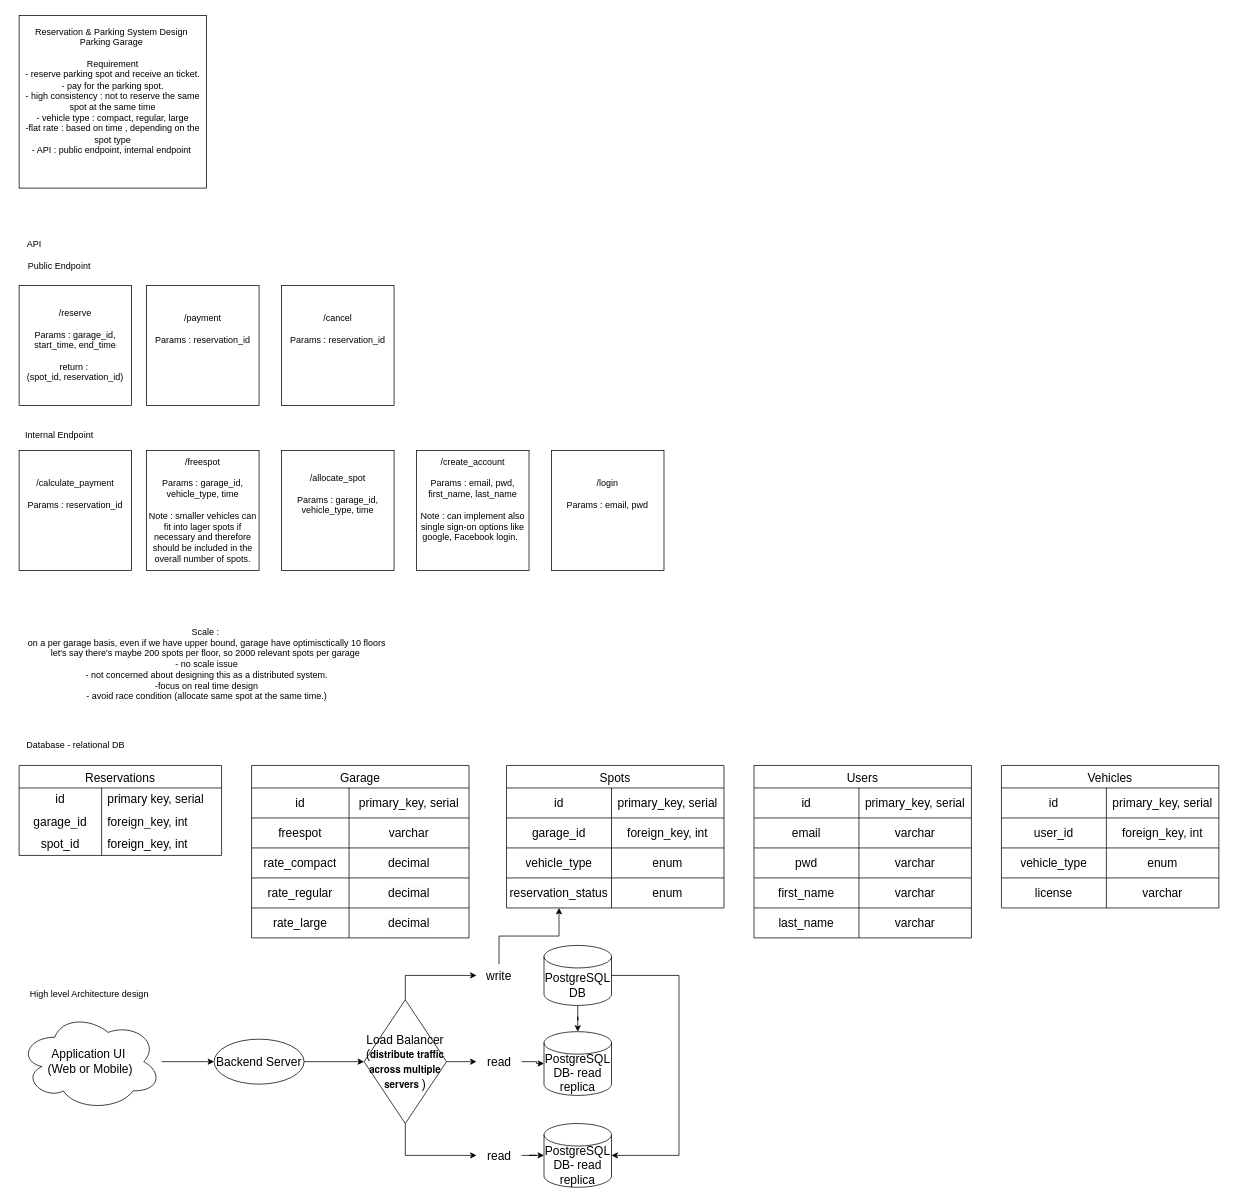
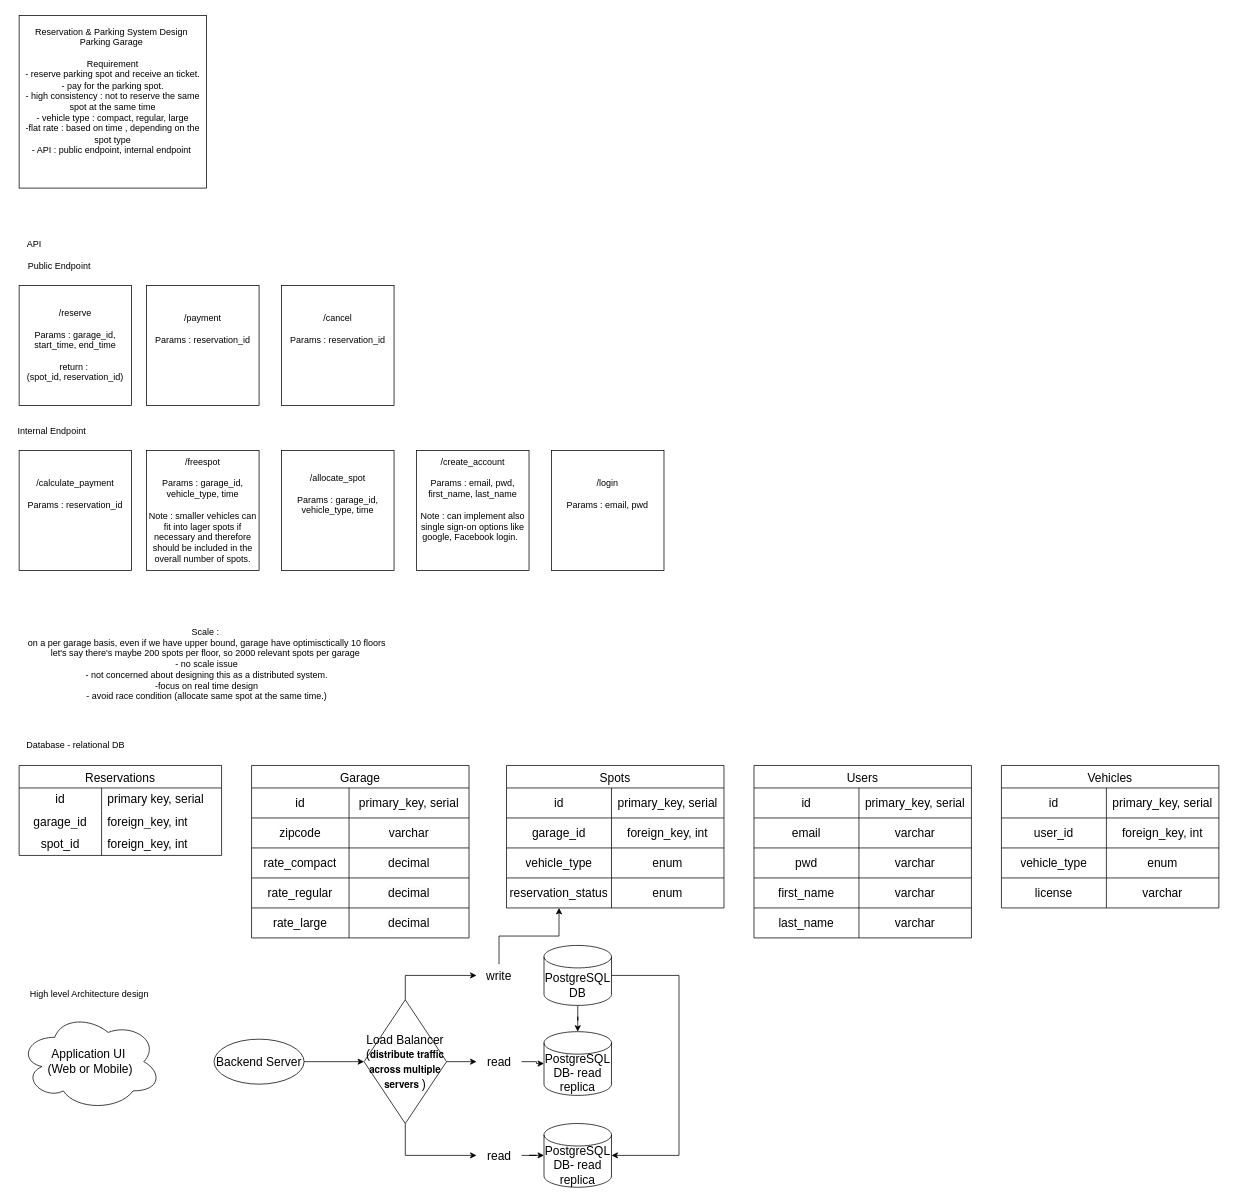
(60, 435) -> (53, 432)
(300, 833) -> (300, 833)
(185, 1062) -> none
